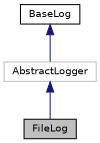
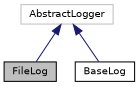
(50, 48) -> (89, 47)
